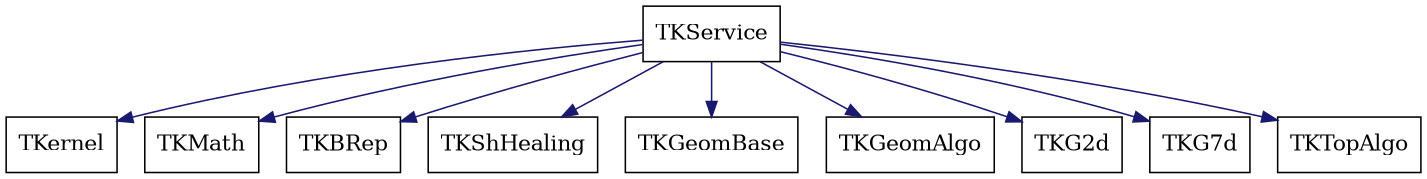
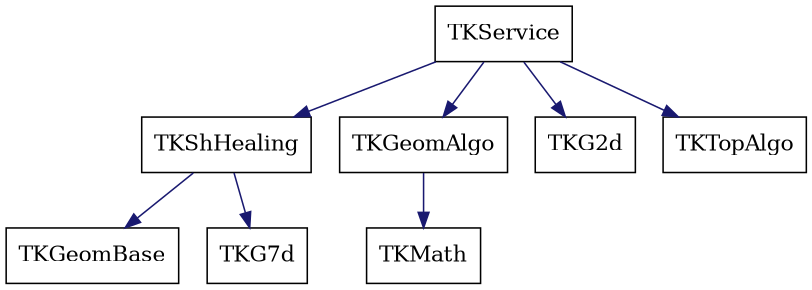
(958, 74) -> (240, 193)
(457, 75) -> (424, 193)
(712, 82) -> (165, 195)
(62, 145) -> none
(343, 145) -> none
